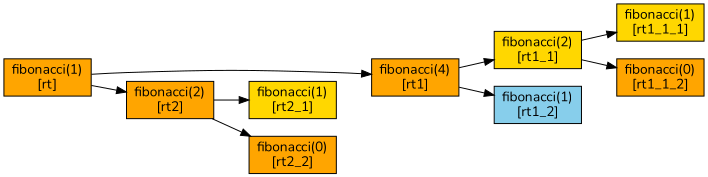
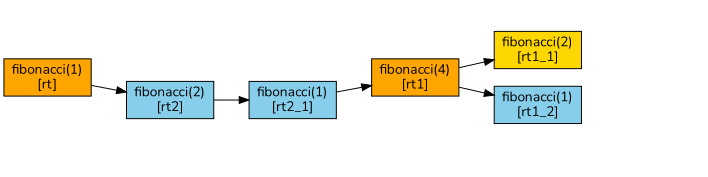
(660, 23) -> none
(227, 70) -> (349, 90)
(660, 77) -> none
(170, 100) -> (170, 100)
(293, 100) -> (293, 100)
(293, 155) -> none
